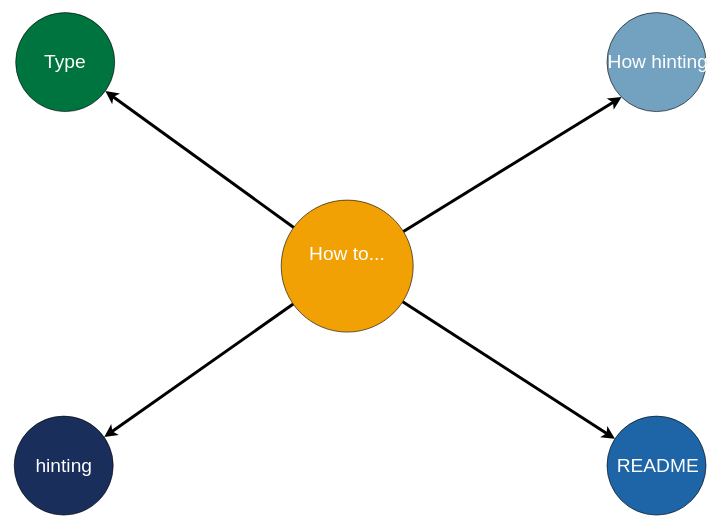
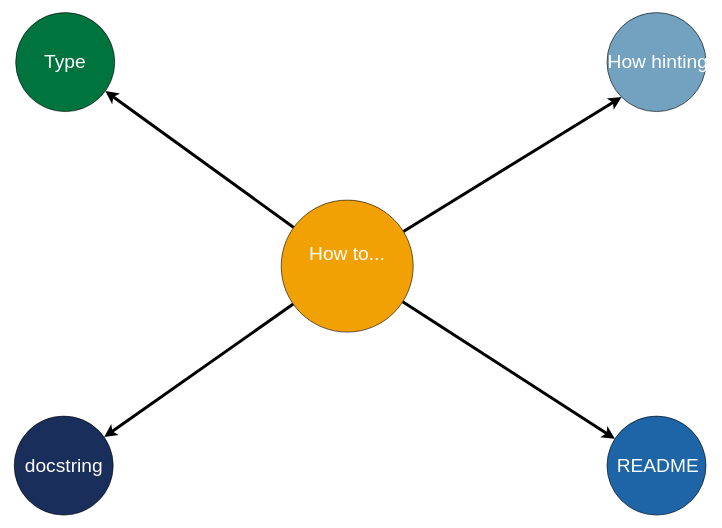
(64, 466) -> (64, 466)
